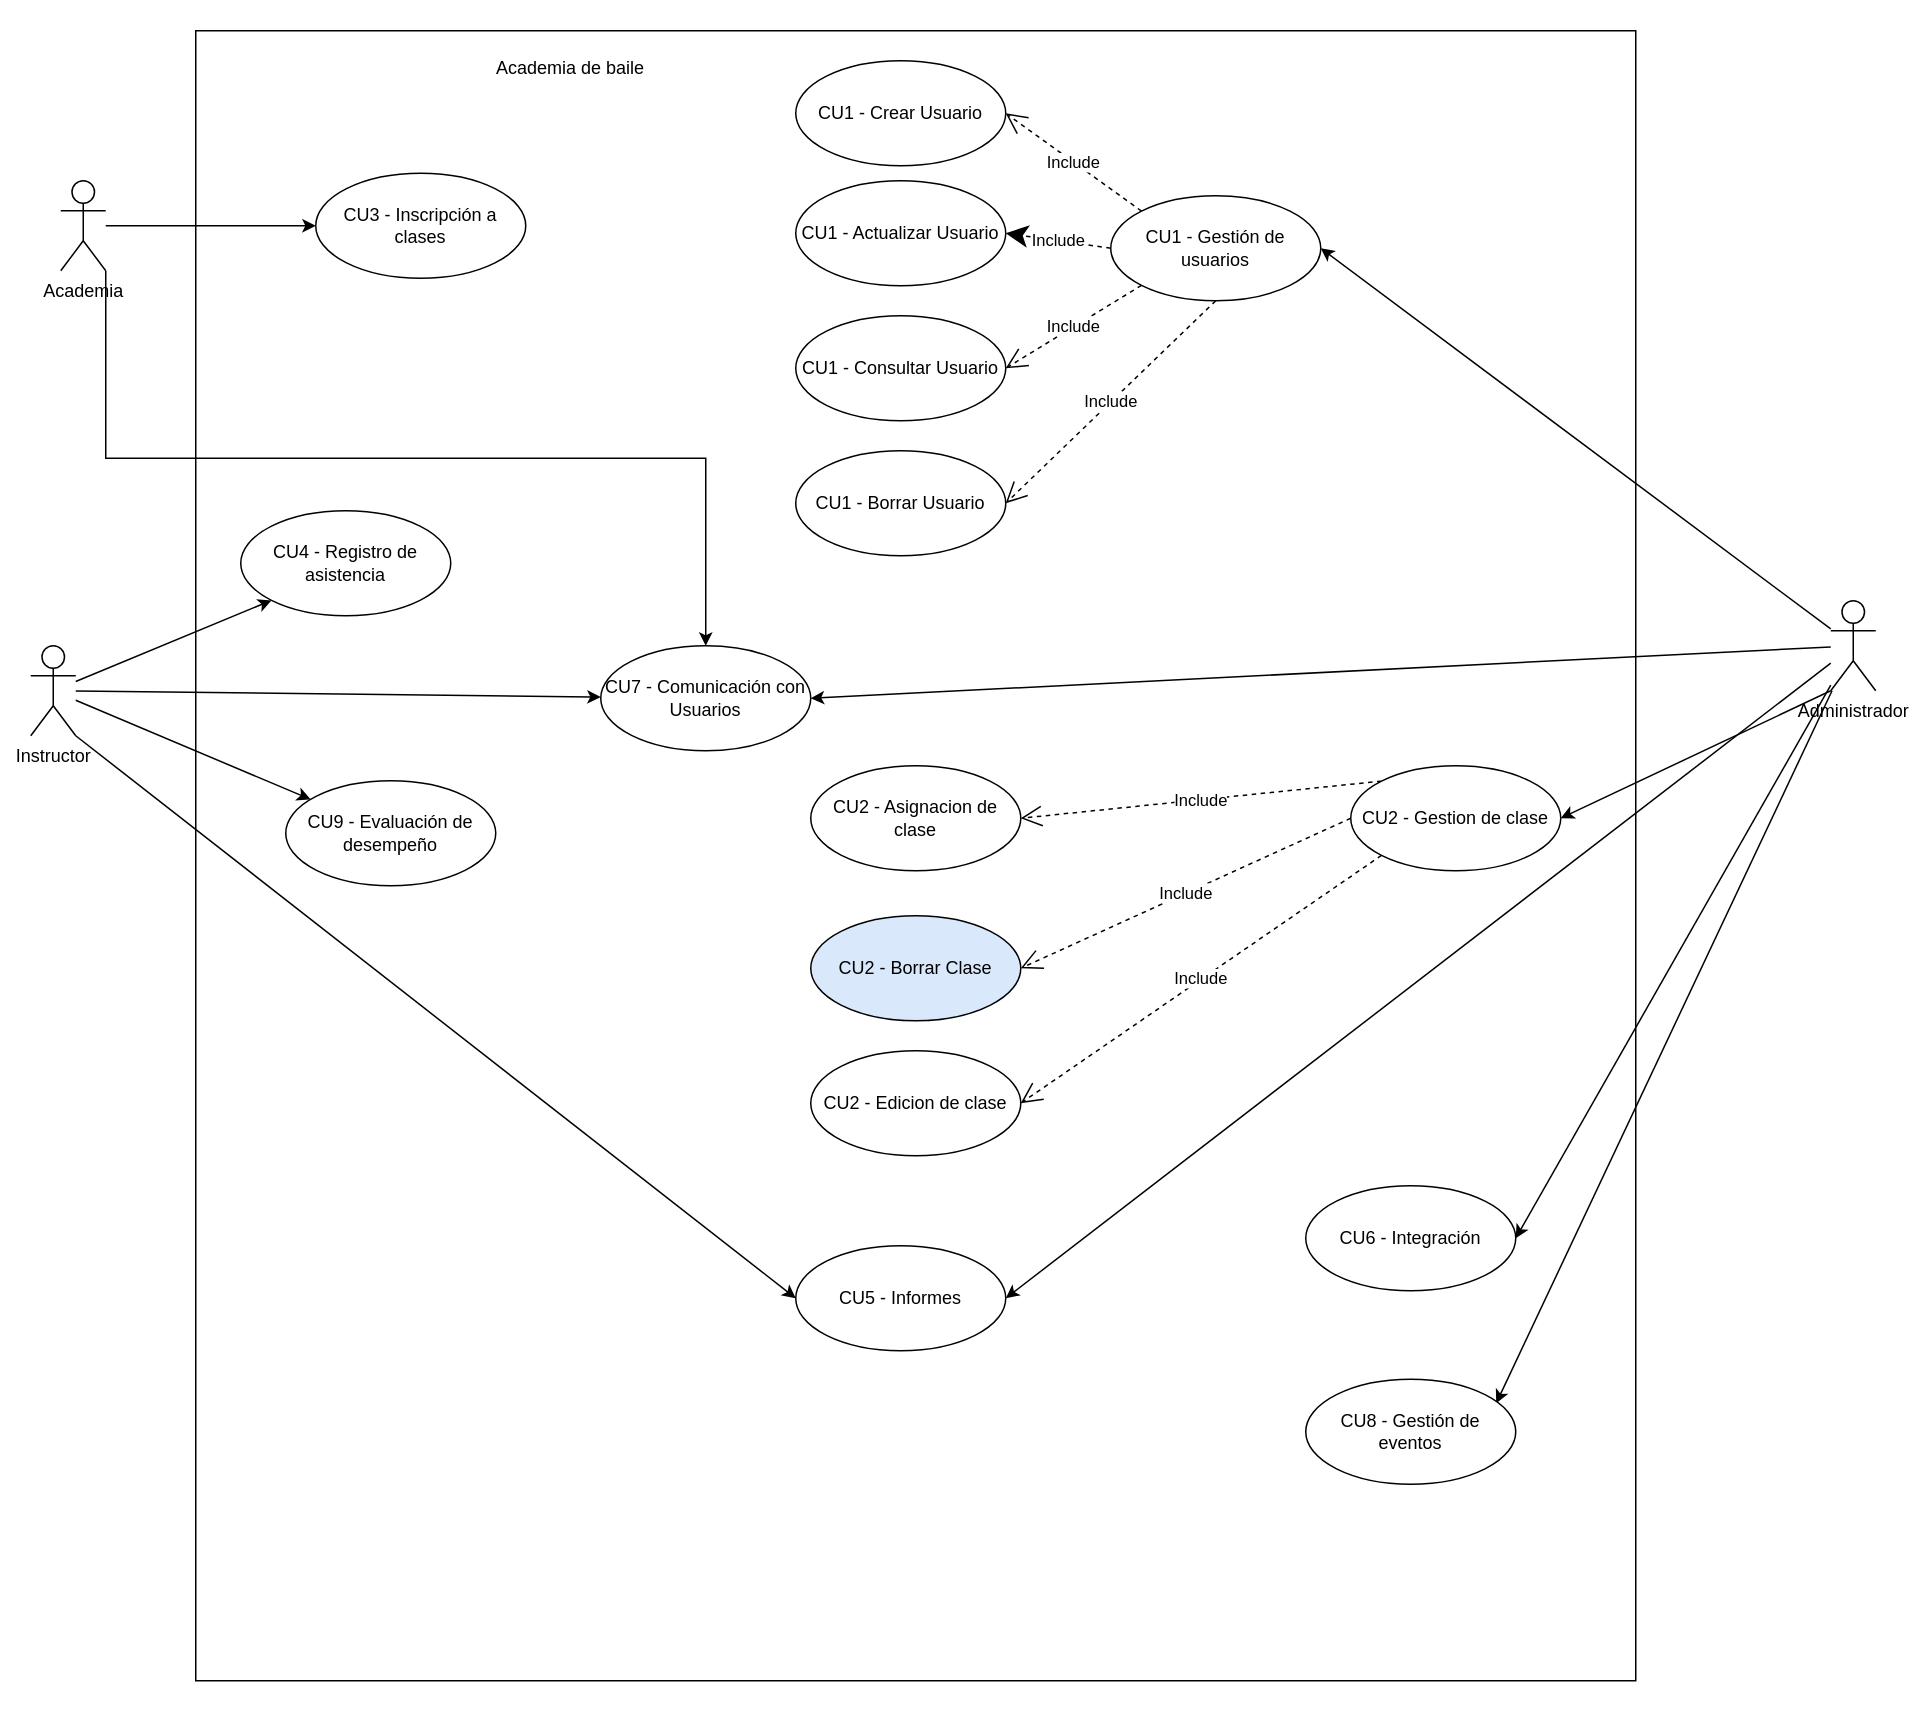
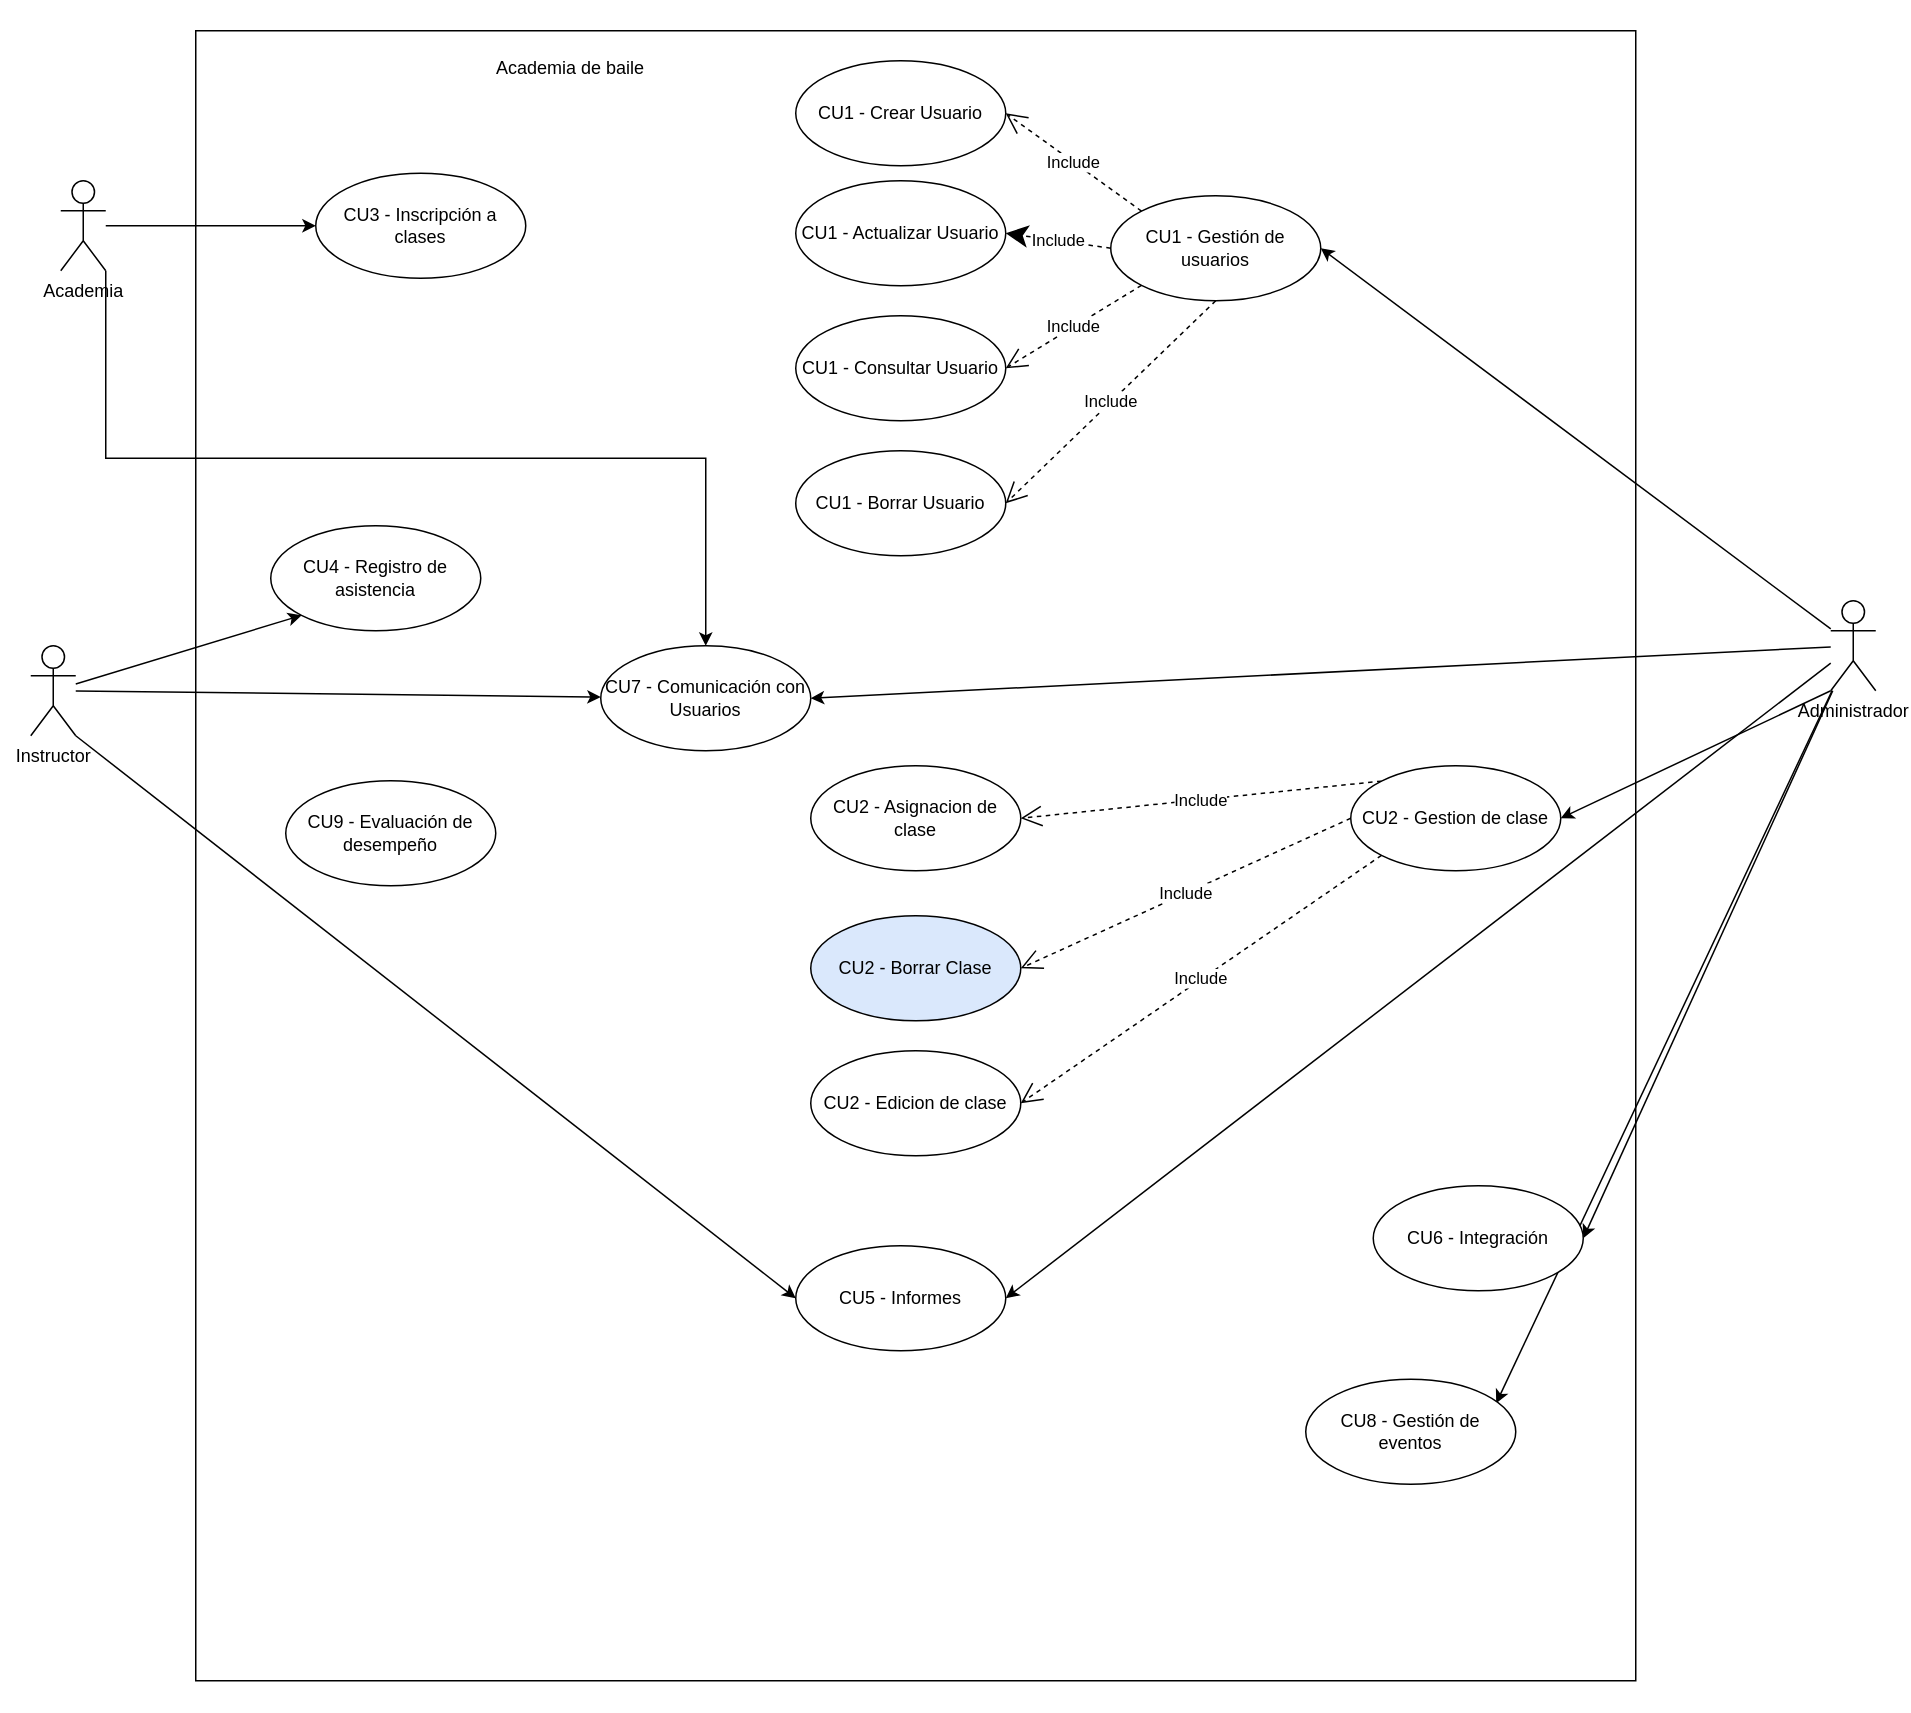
(346, 563) -> (376, 578)
(188, 748) -> none
(1411, 1238) -> (1478, 1238)
